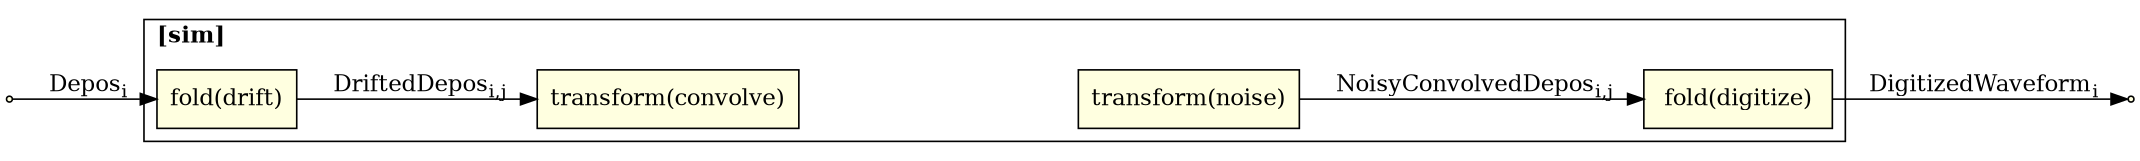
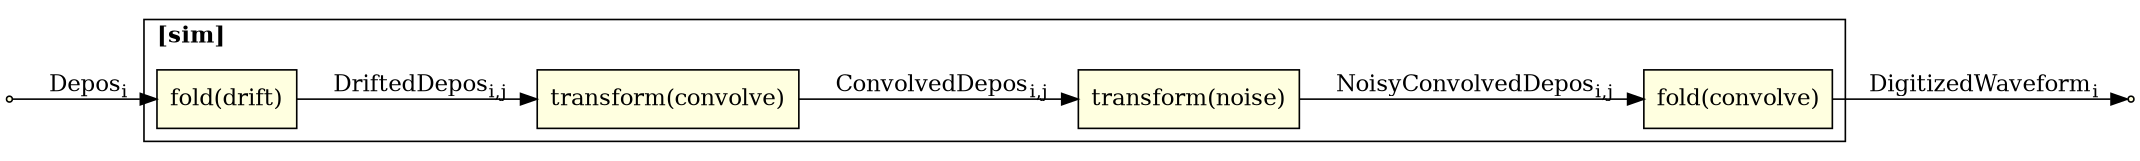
none -> (930, 99)
(1738, 99) -> (1738, 99)
